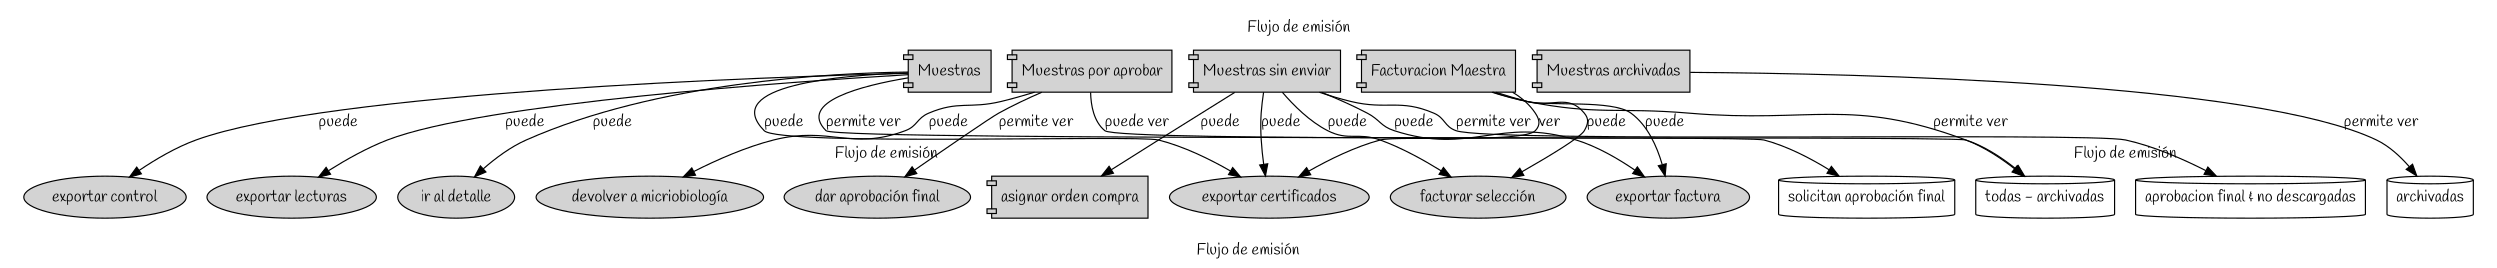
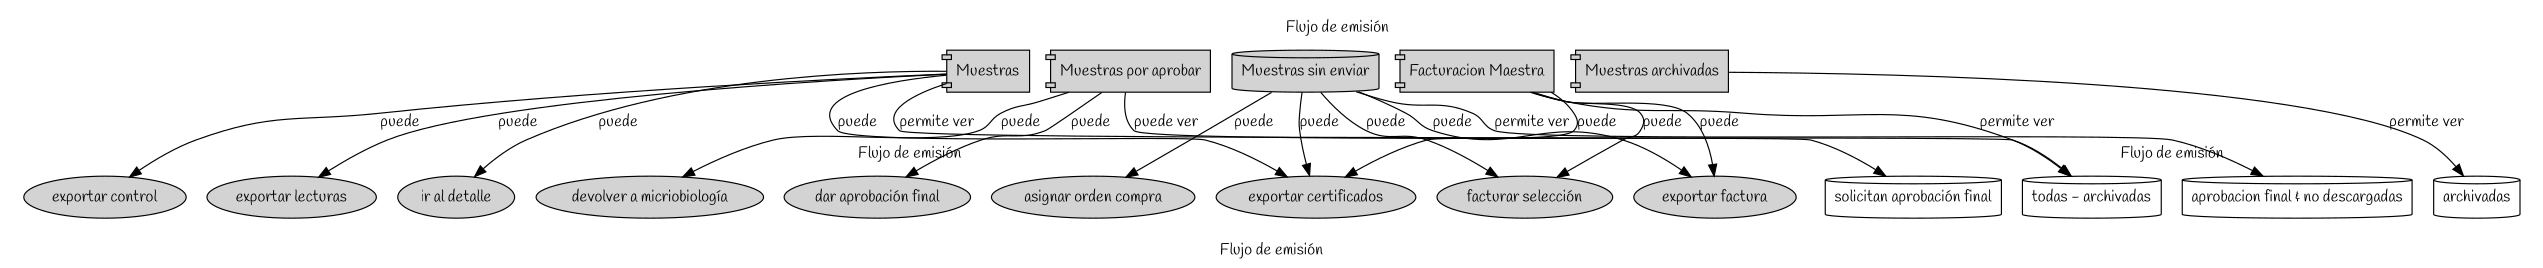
(1267, 71) -> (1306, 71)
(1036, 122) -> (1091, 122)
(1550, 122) -> (1597, 122)
(1070, 197) -> (1093, 197)
